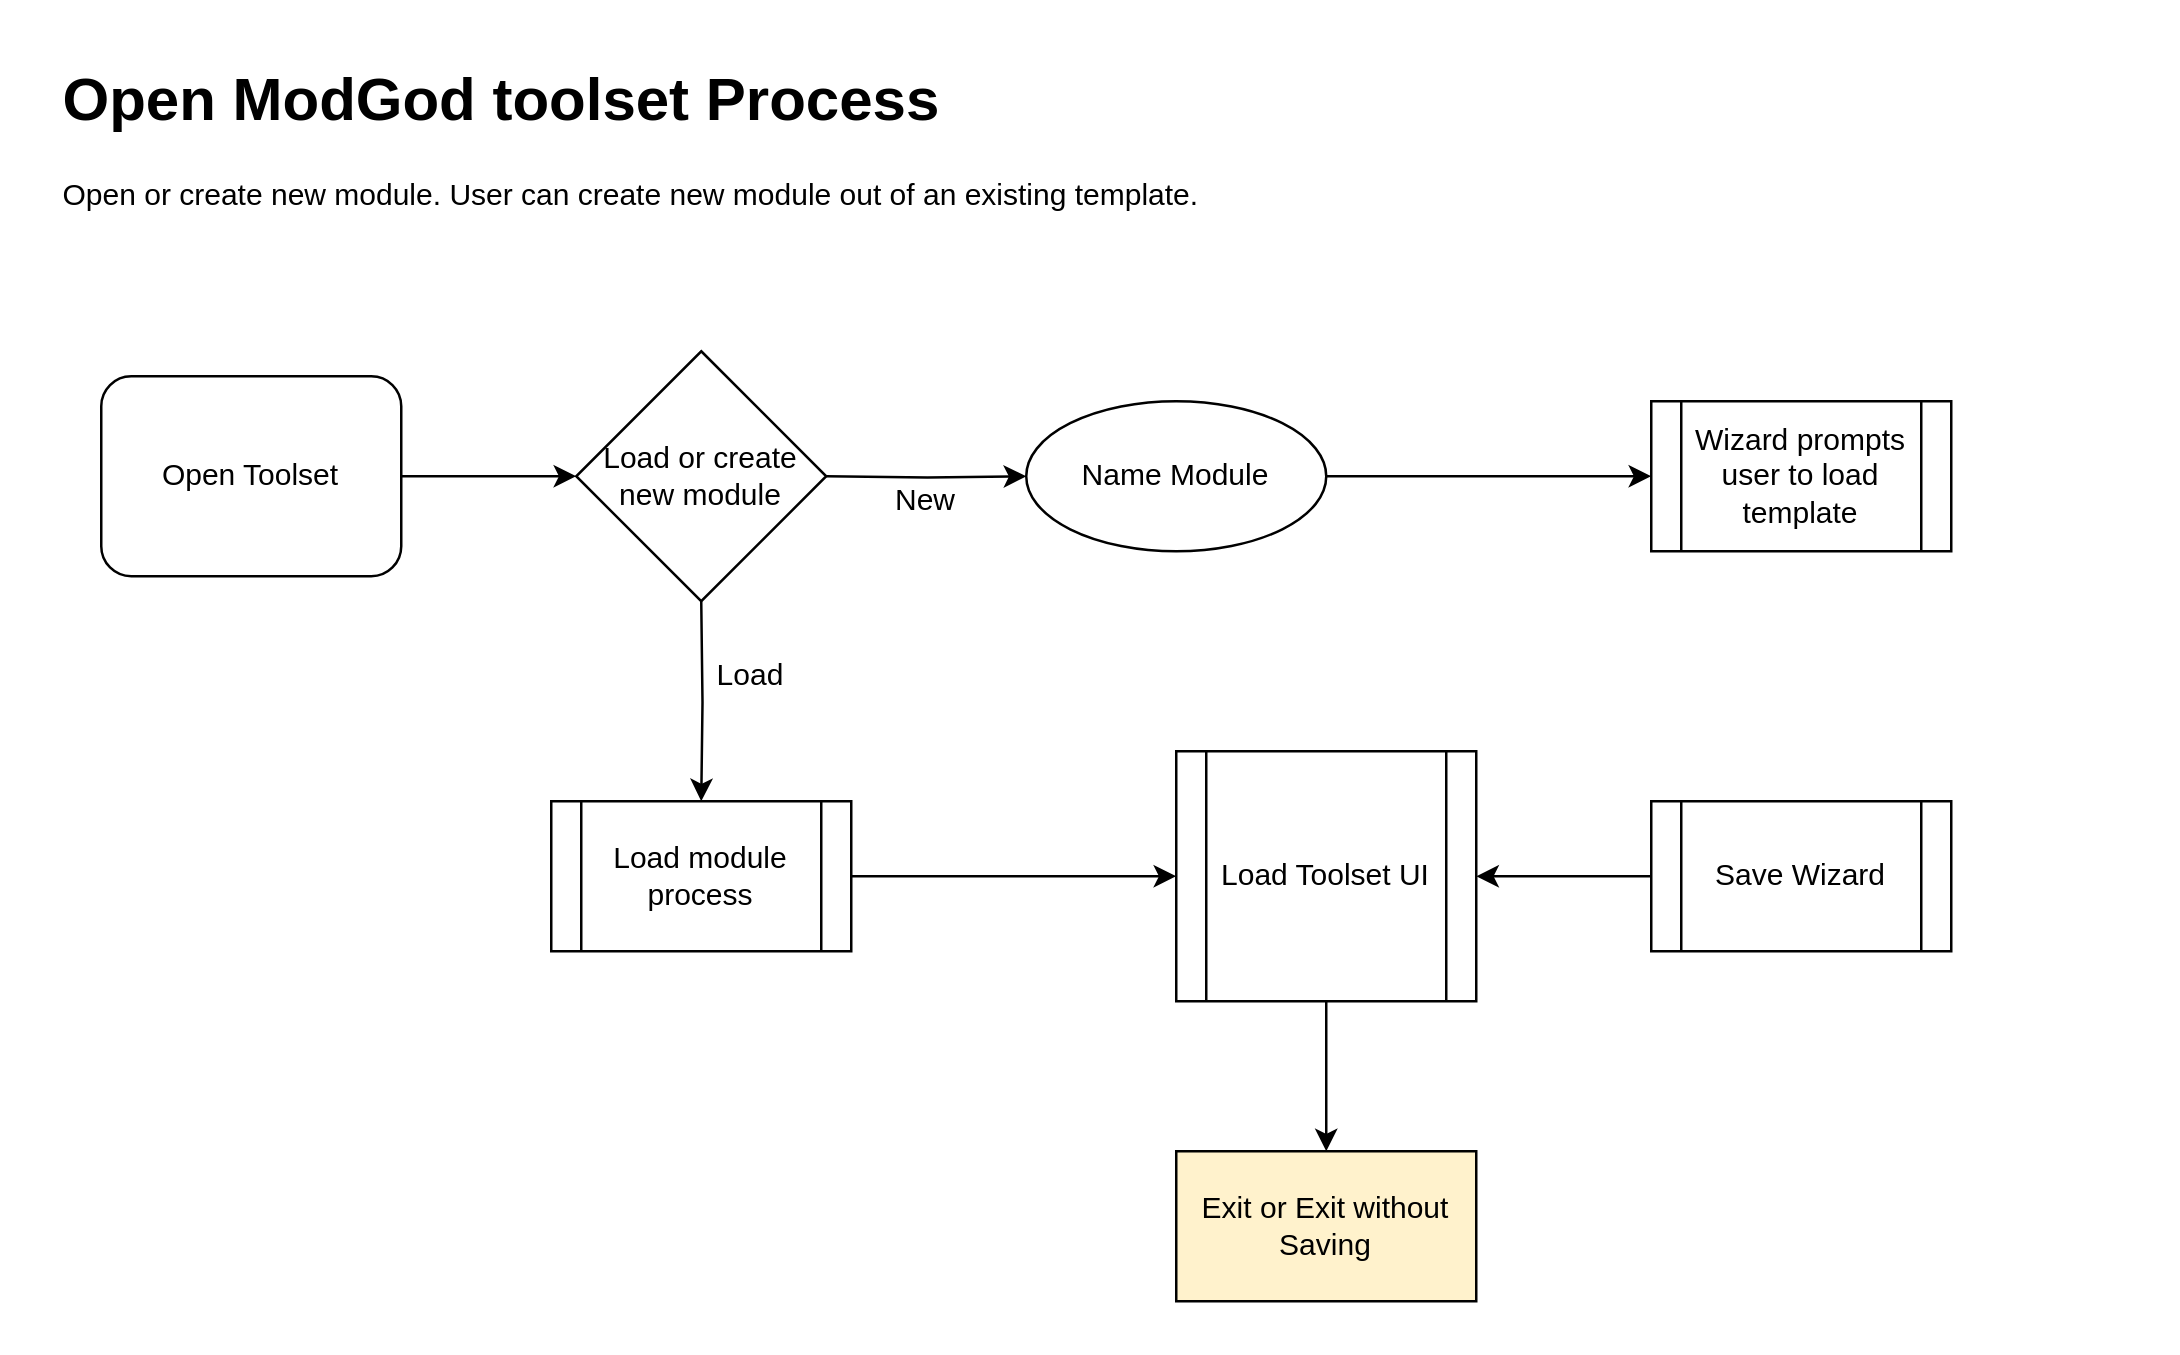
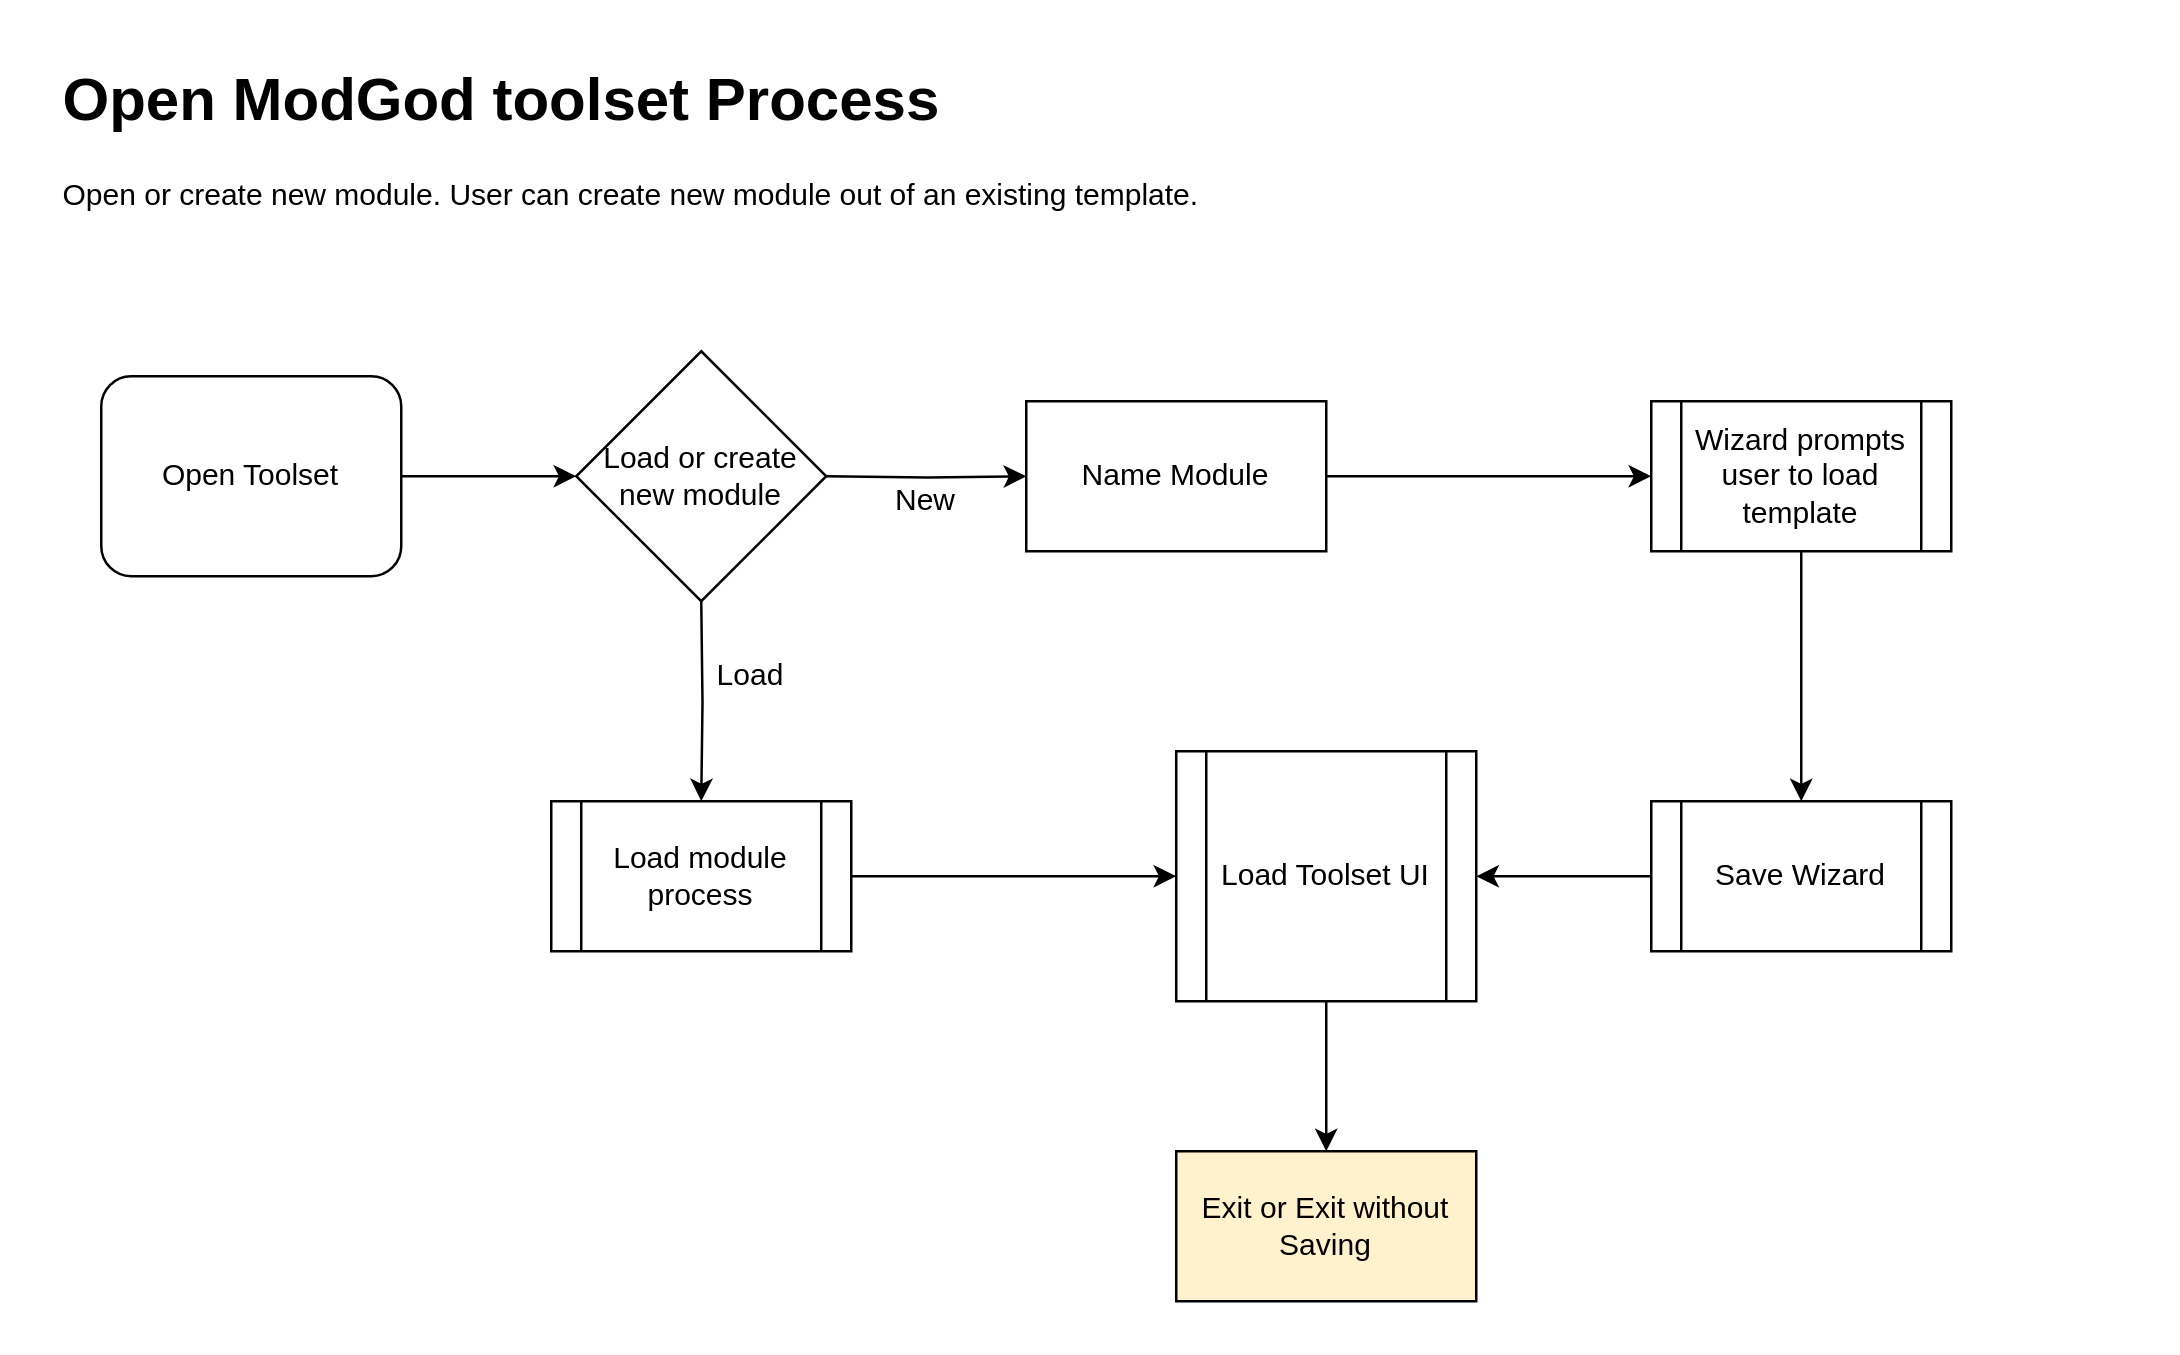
(1176, 476) -> (1176, 476)
none -> (1801, 668)
